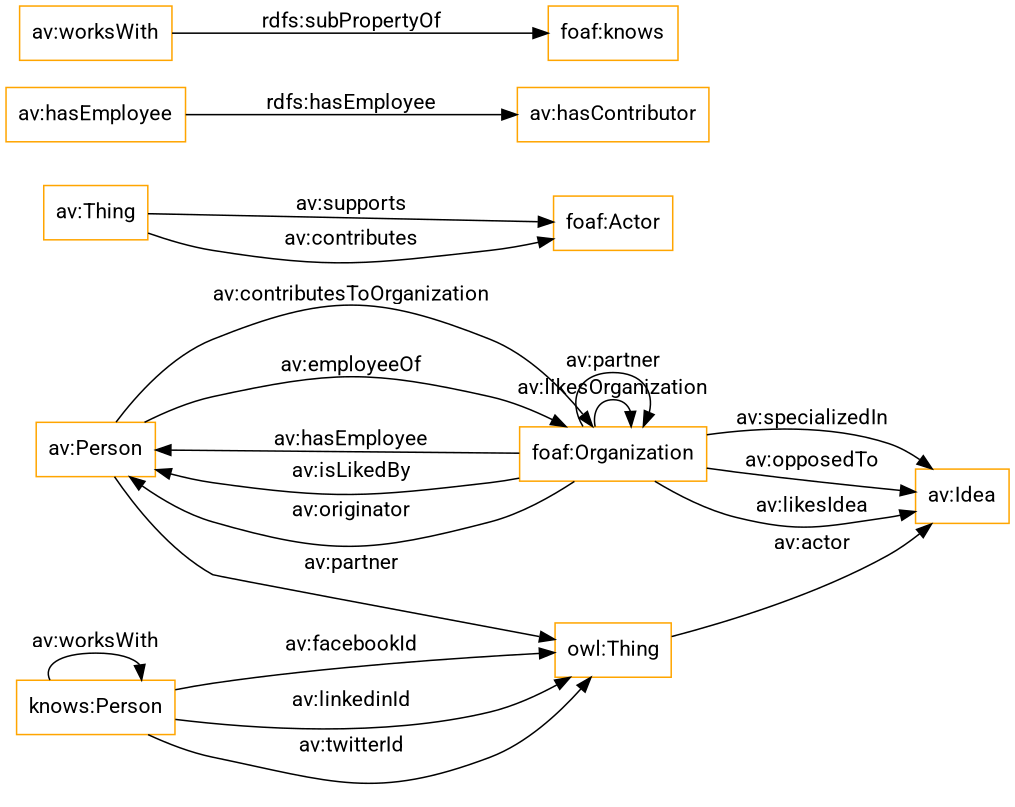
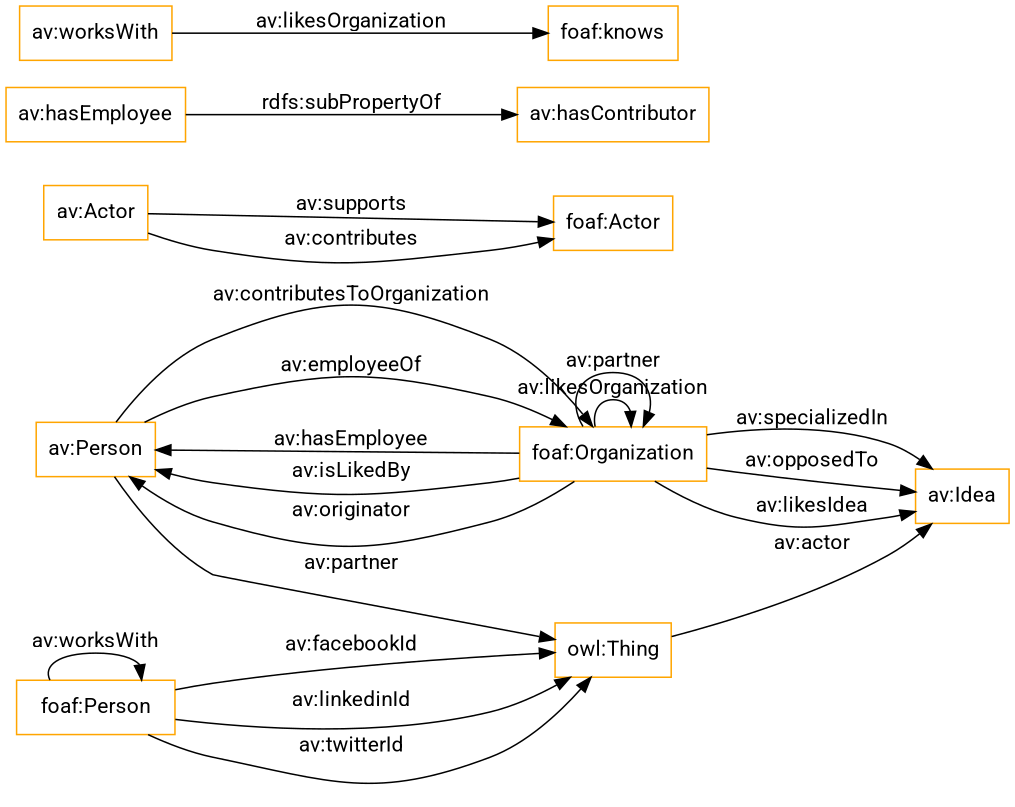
(351, 22) -> (351, 22)
(351, 103) -> (351, 103)
(96, 213) -> (96, 213)
(96, 707) -> (96, 707)
